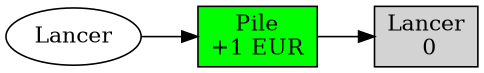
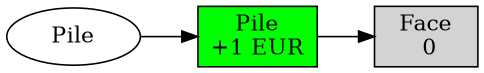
(74, 37) -> (74, 37)
(426, 37) -> (426, 37)
